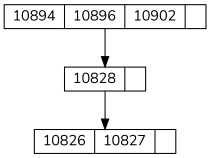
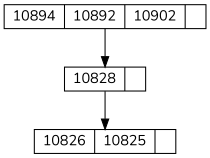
(95, 16) -> (95, 16)
(125, 141) -> (125, 141)
